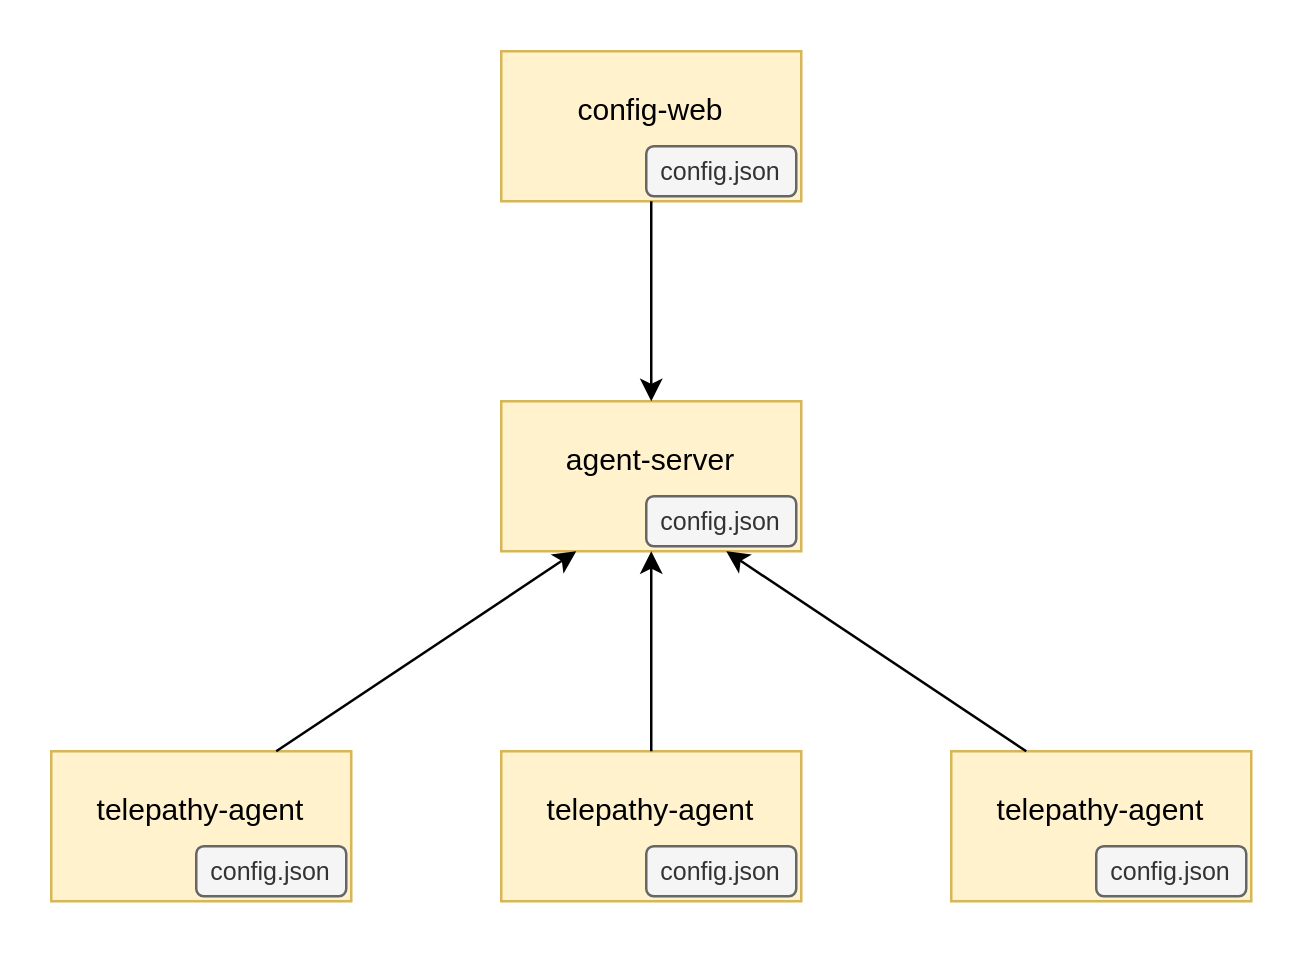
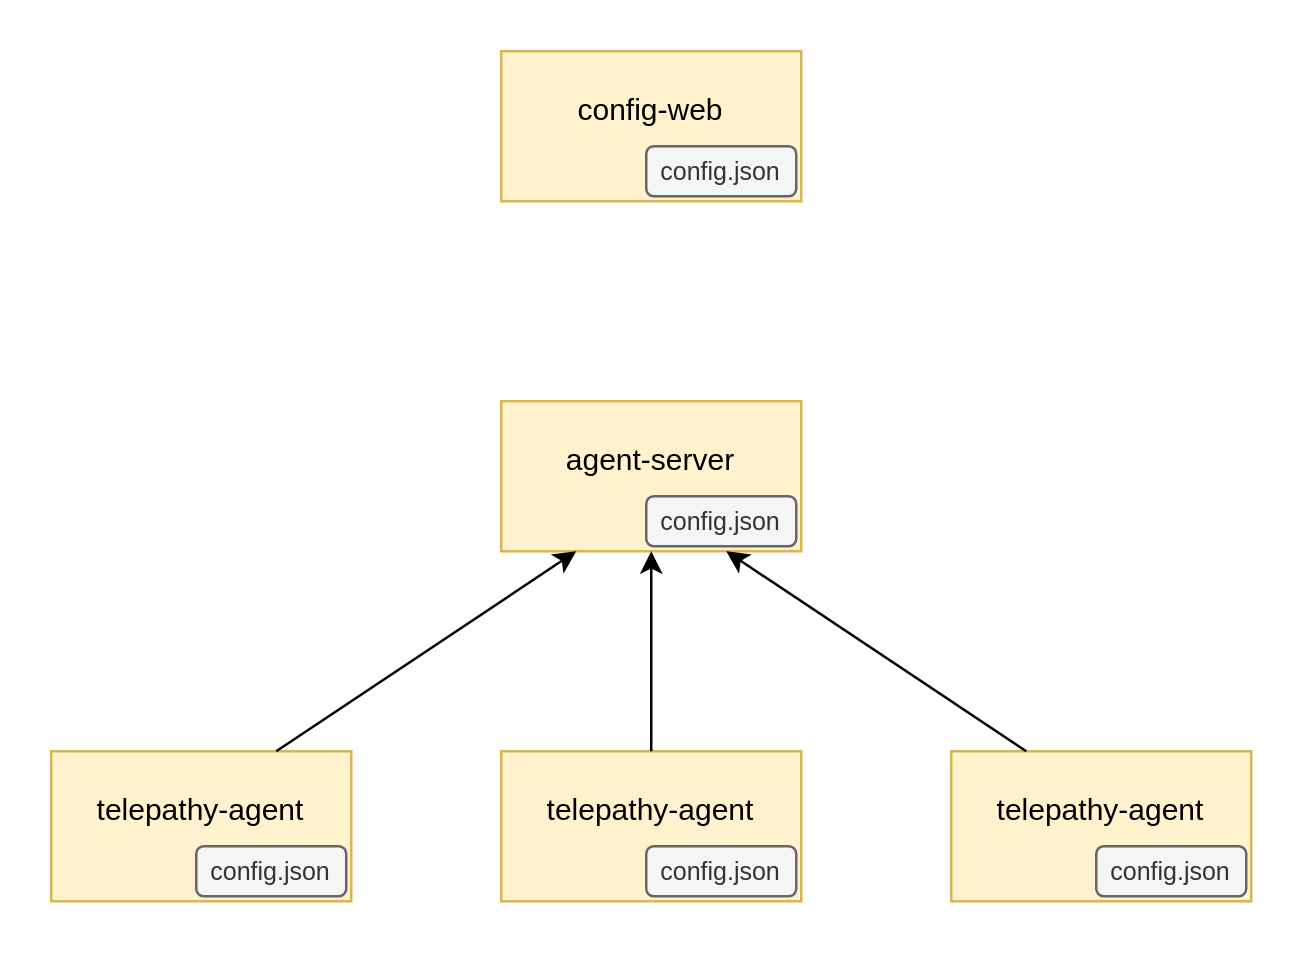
(651, 293) -> none
